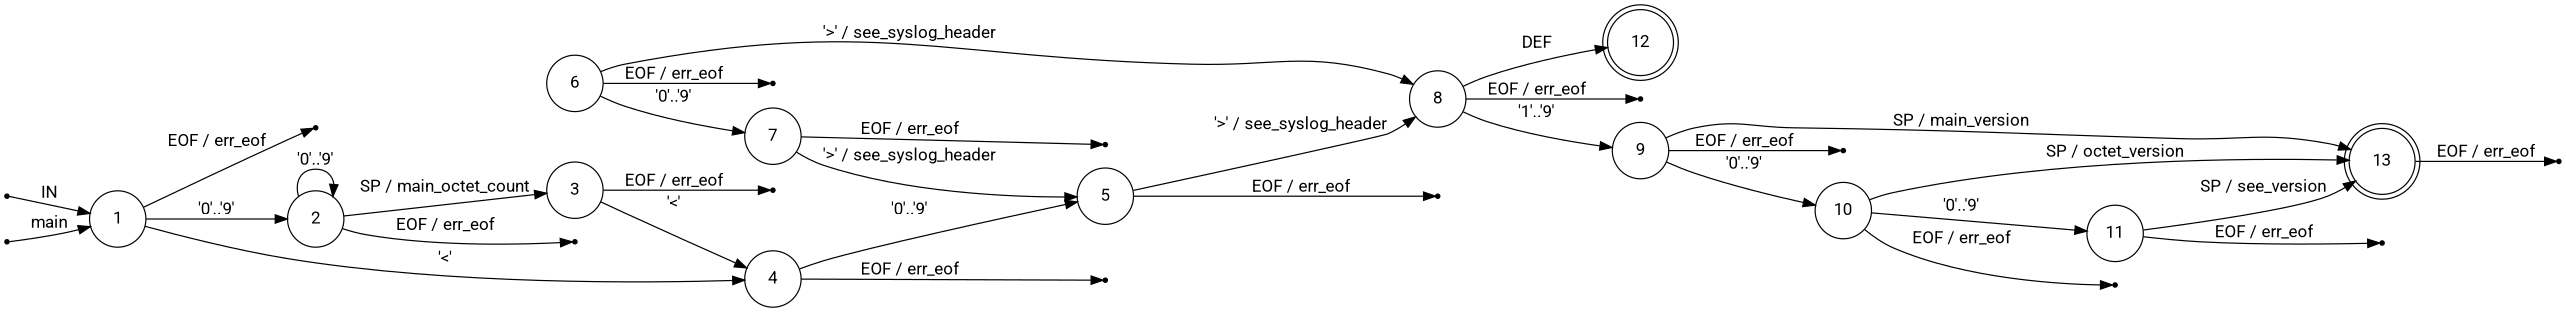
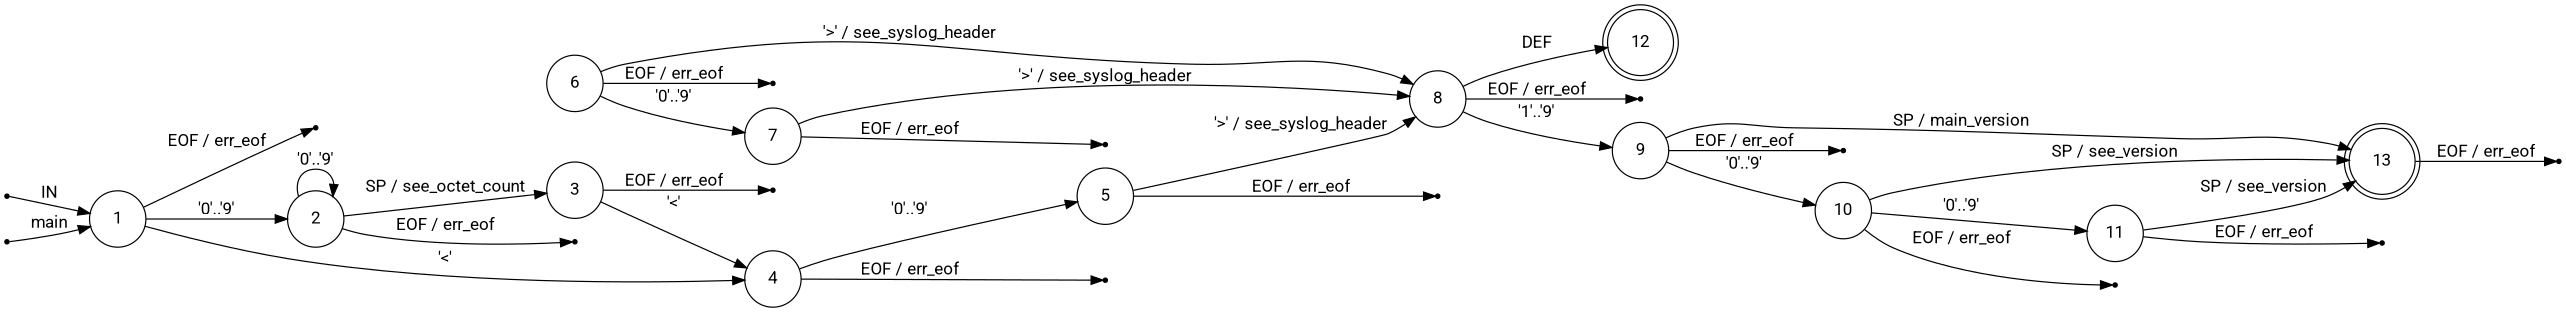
(2115, 152) -> (2115, 152)
(445, 187) -> (445, 187)
(928, 188) -> (1097, 86)
